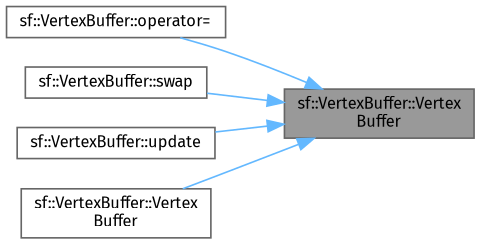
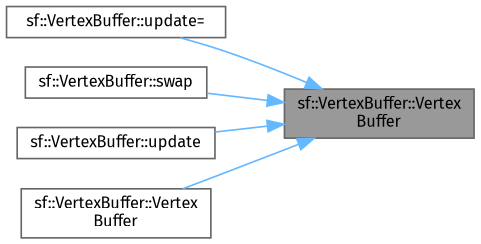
(116, 22) -> (116, 22)
